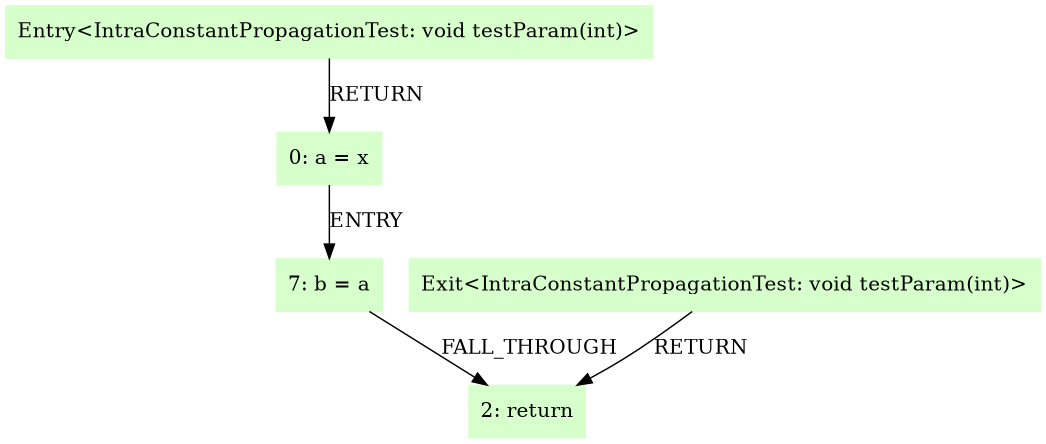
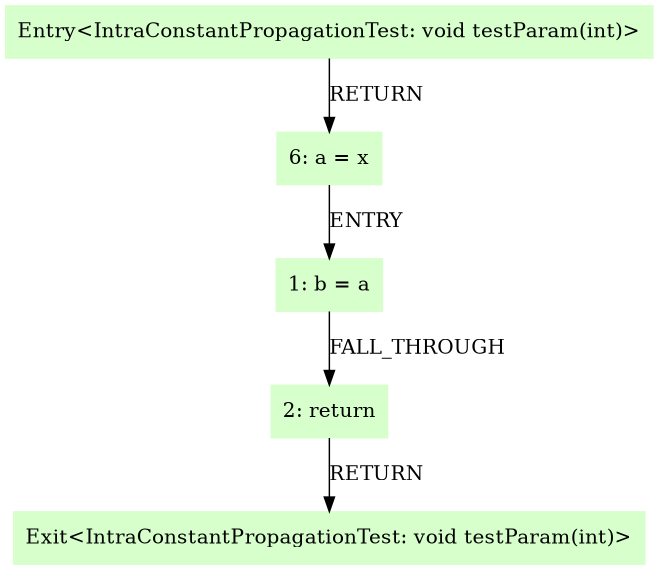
(329, 159) -> (329, 159)
(329, 285) -> (329, 285)
(642, 347) -> (329, 467)
